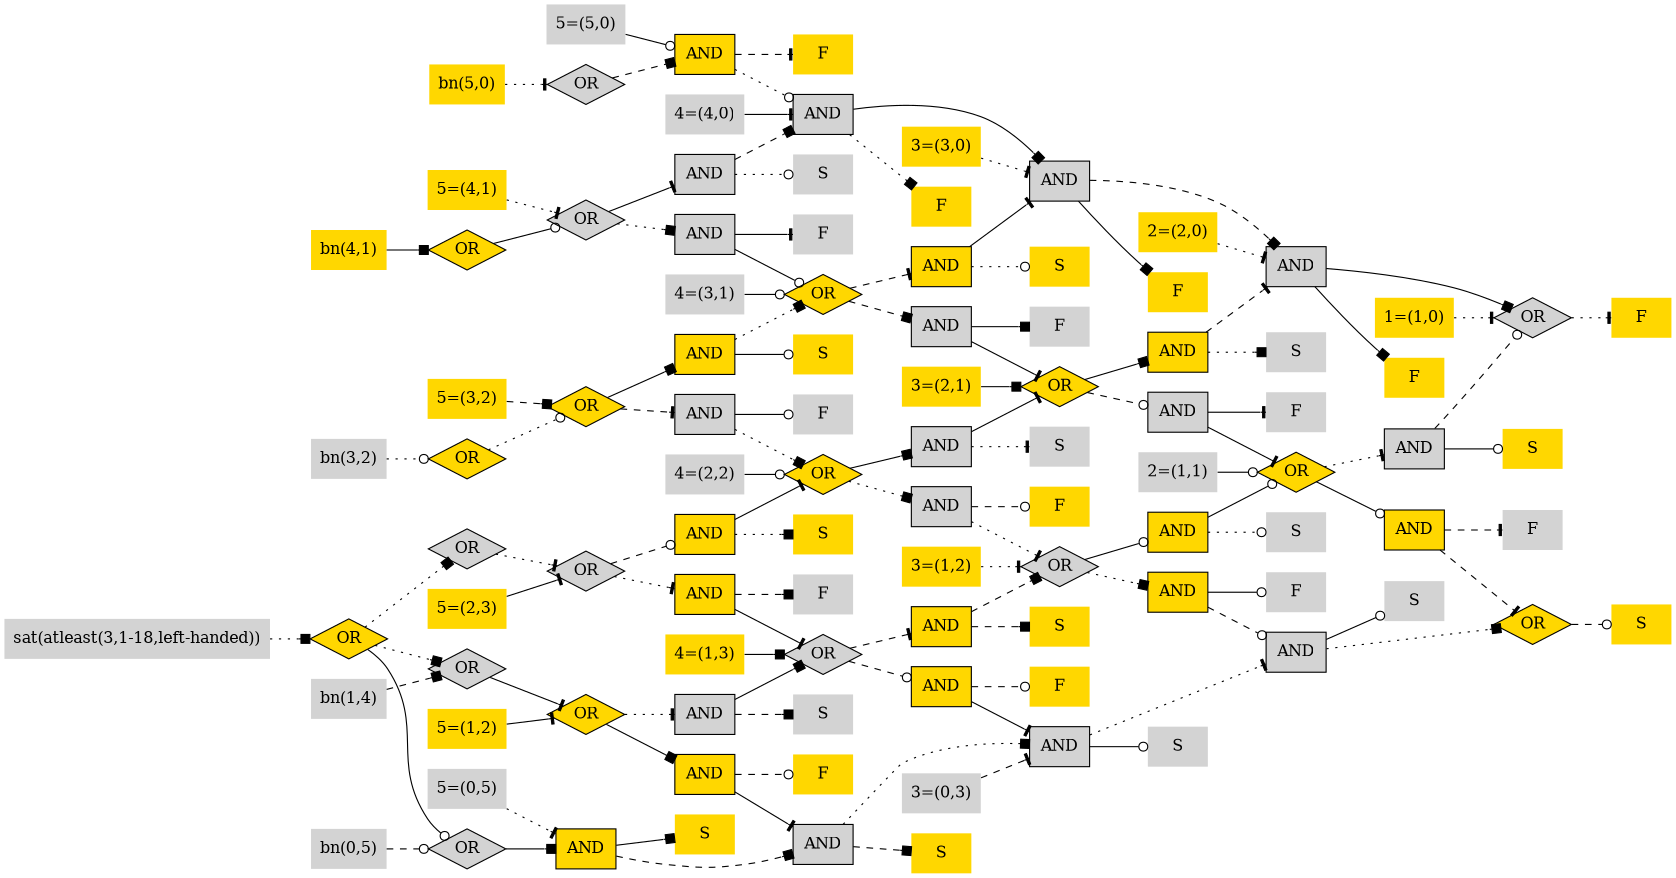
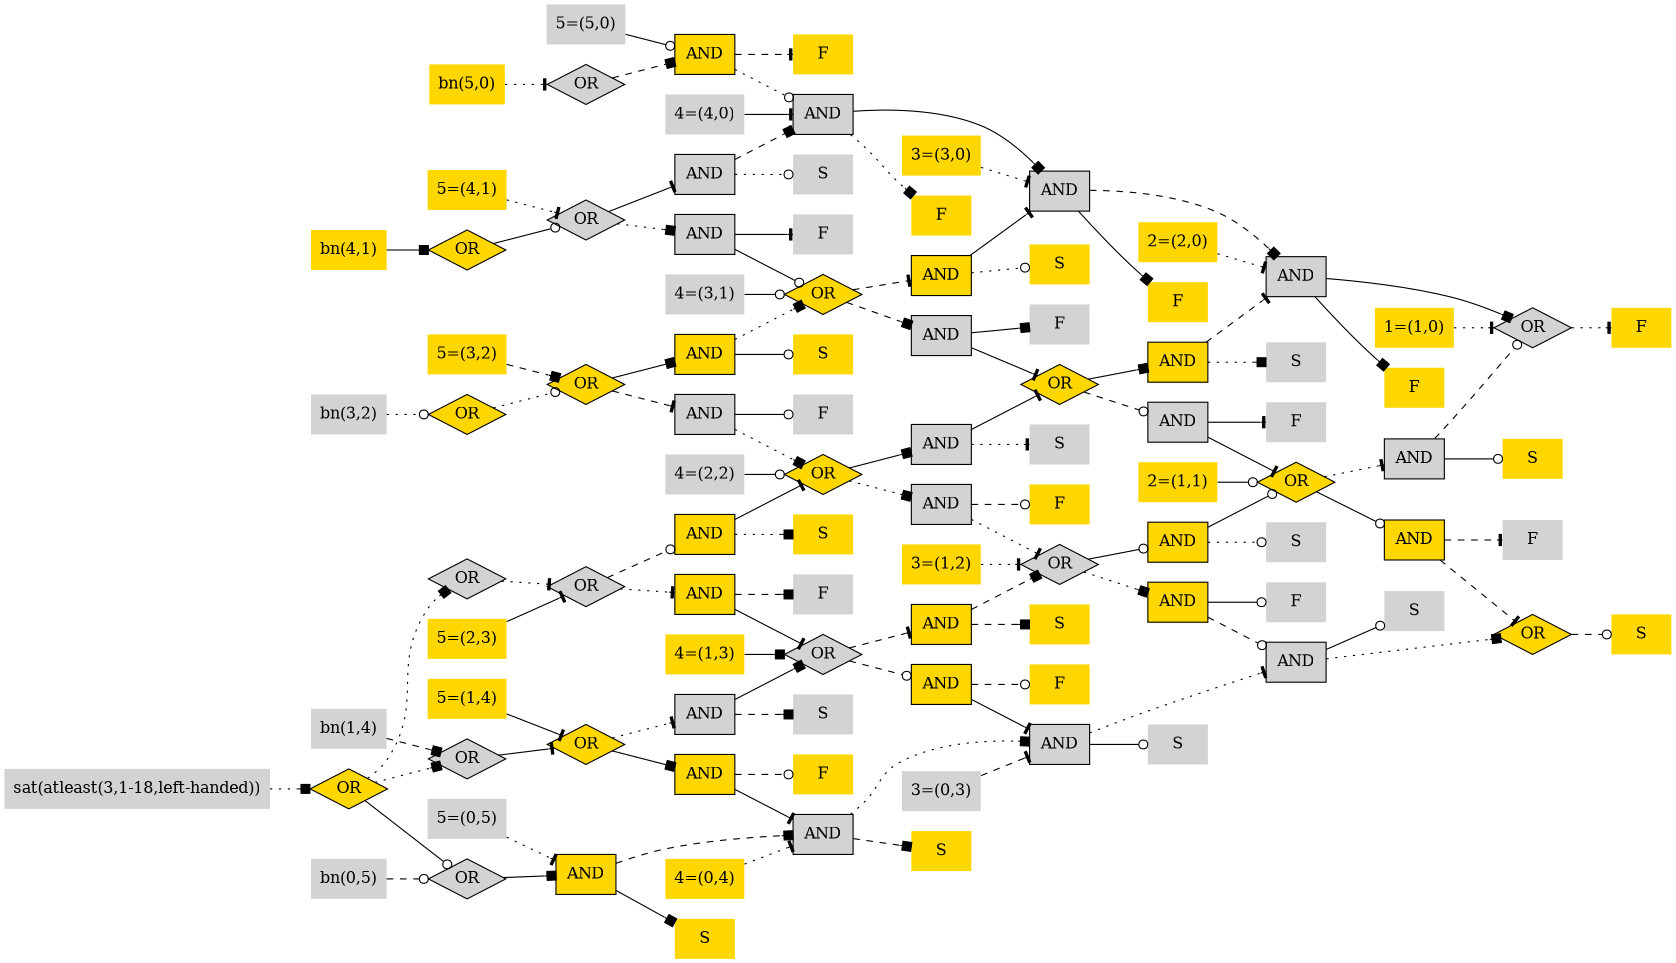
(941, 387) -> none
(1178, 472) -> (1178, 482)
(467, 729) -> (467, 699)
none -> (705, 879)
